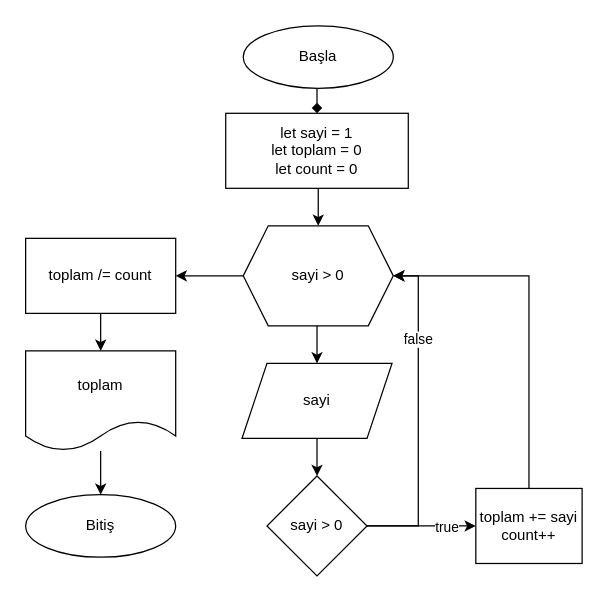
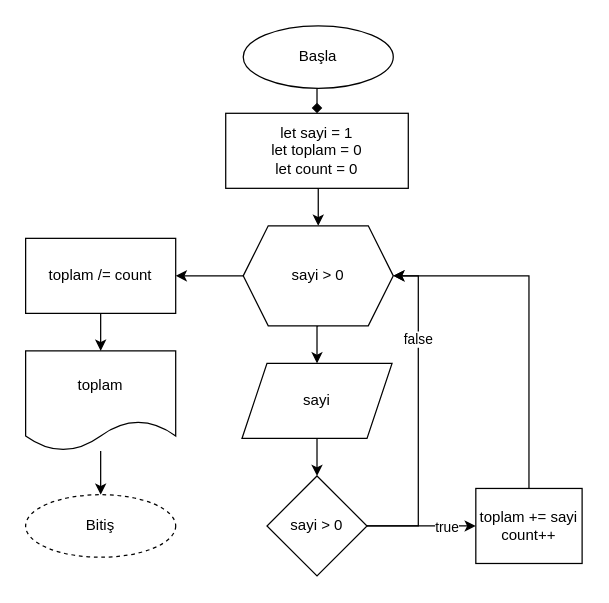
(101, 526) -> (101, 526)
